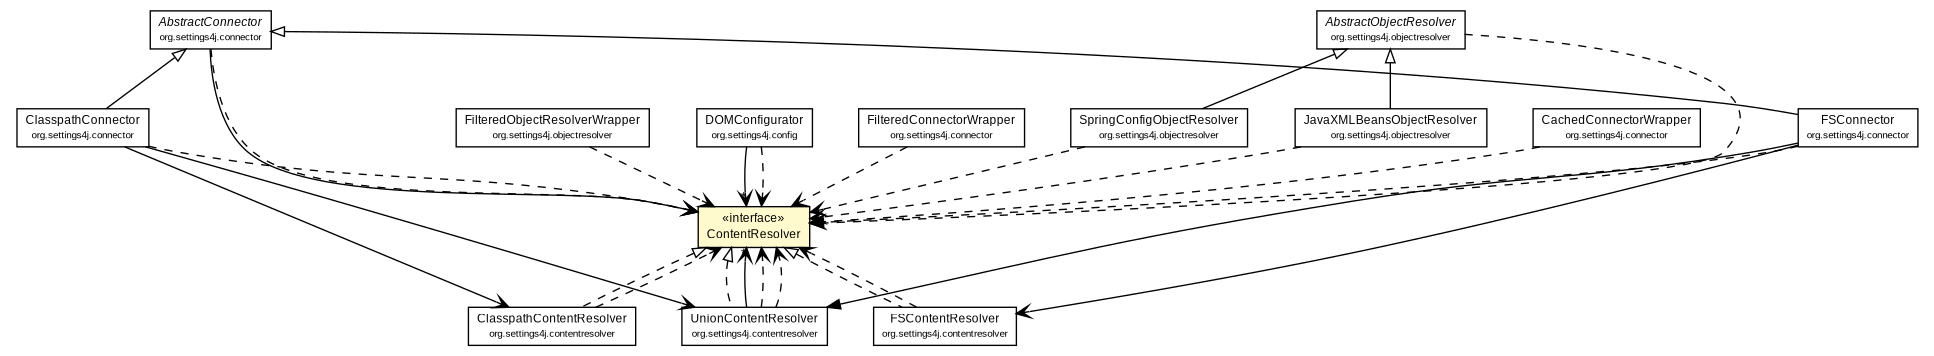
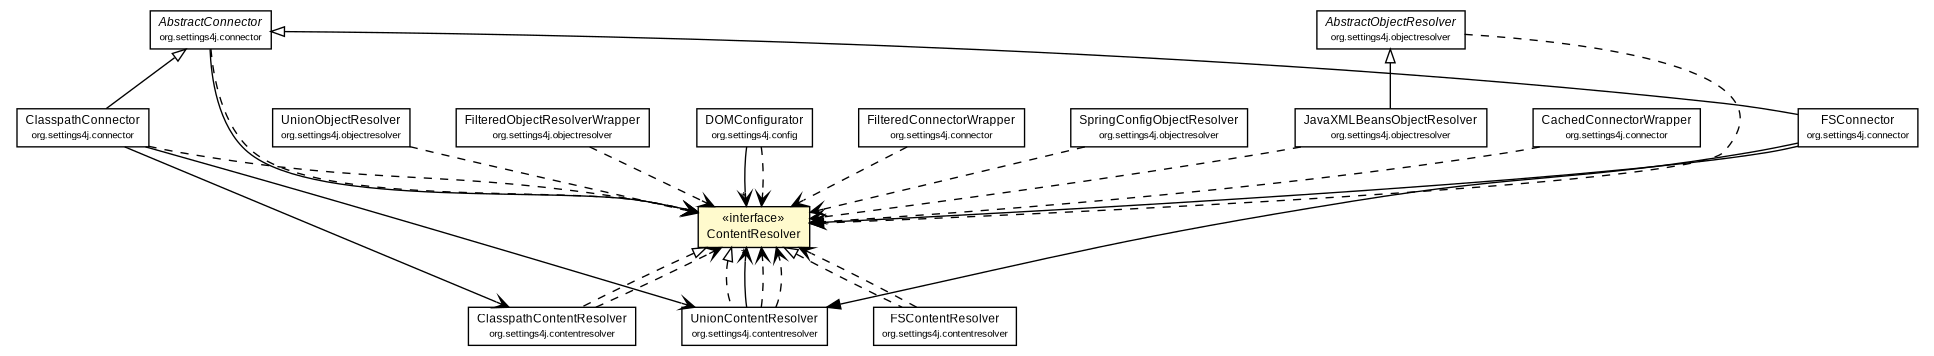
(1268, 81) -> none
none -> (341, 128)
(1312, 194) -> (1312, 194)
(1416, 239) -> none
